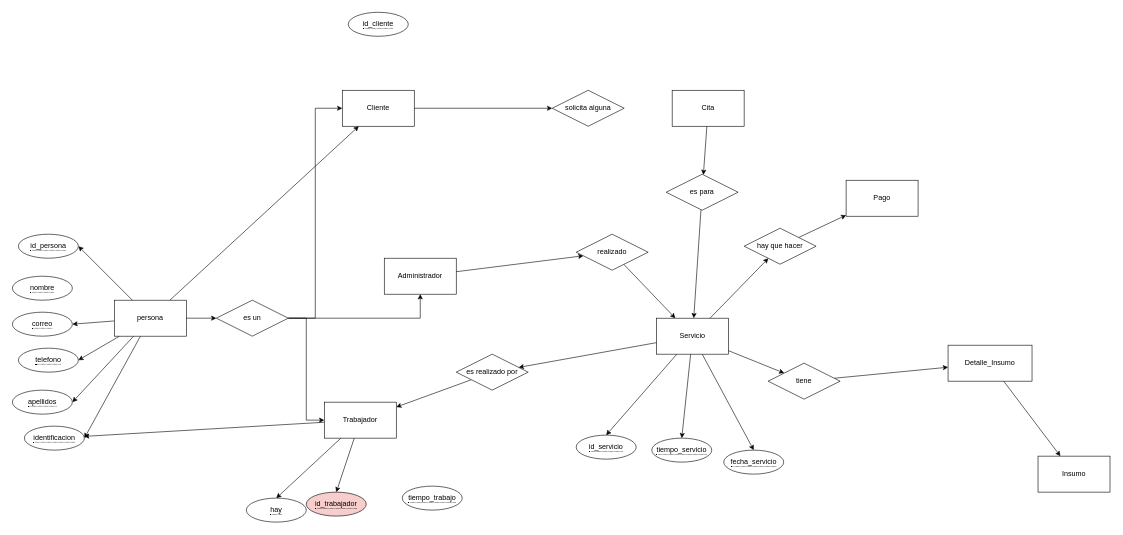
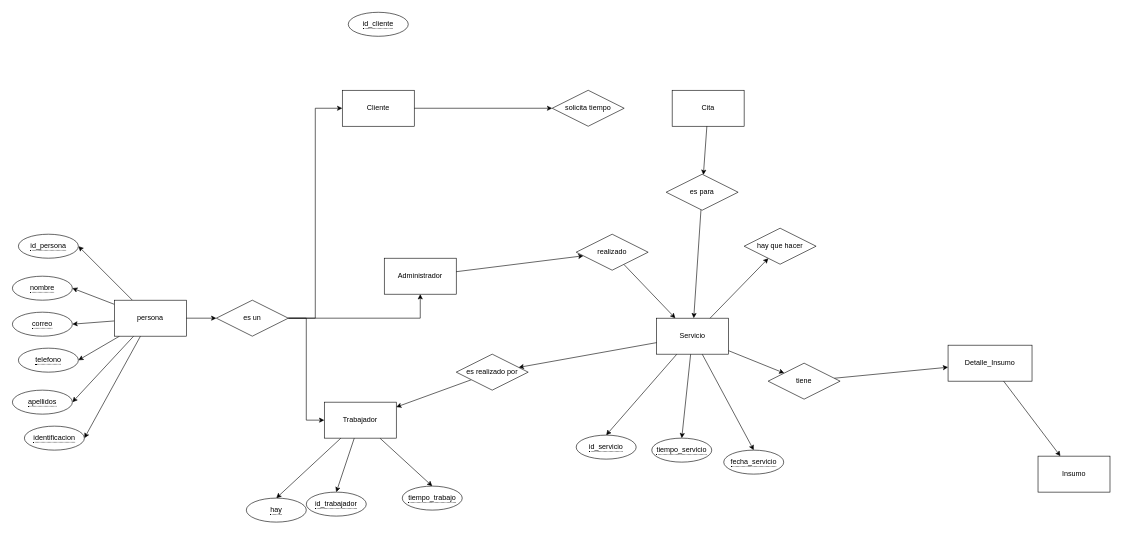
(588, 108) -> (588, 108)
(882, 198) -> none
(274, 204) -> (96, 297)
(821, 227) -> none
(206, 429) -> (404, 461)
(336, 504) -> (336, 504)
